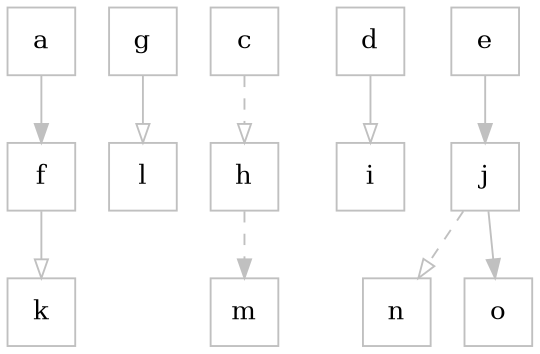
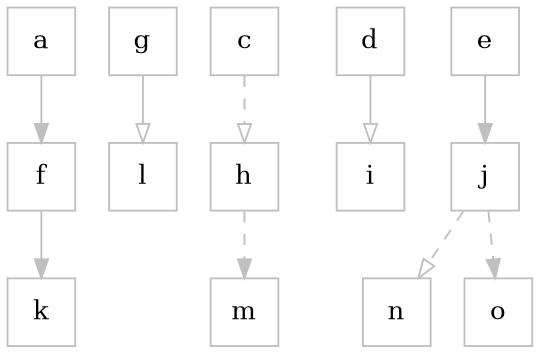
(41, 235) -> (41, 235)
(491, 235) -> (491, 235)
